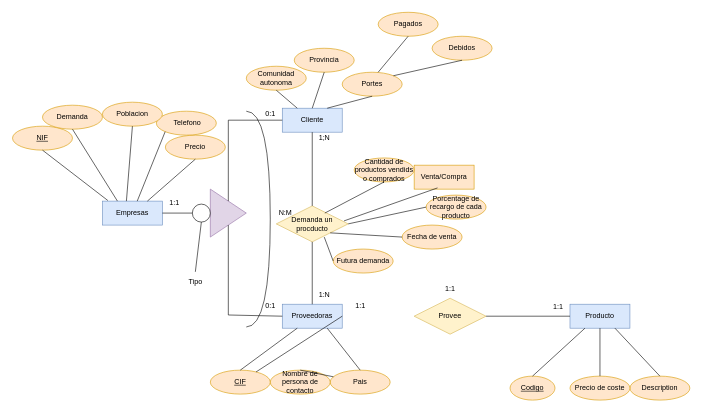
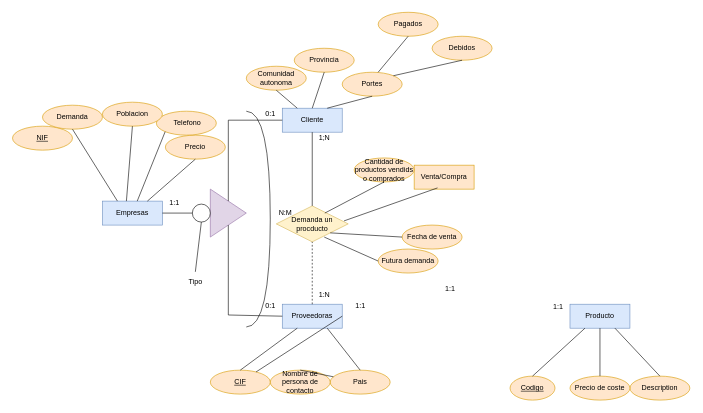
(75, 176) -> none
(456, 207) -> none
(388, 216) -> none
(363, 261) -> (408, 261)
(312, 273) -> (312, 273)
(450, 317) -> none
(528, 317) -> none
